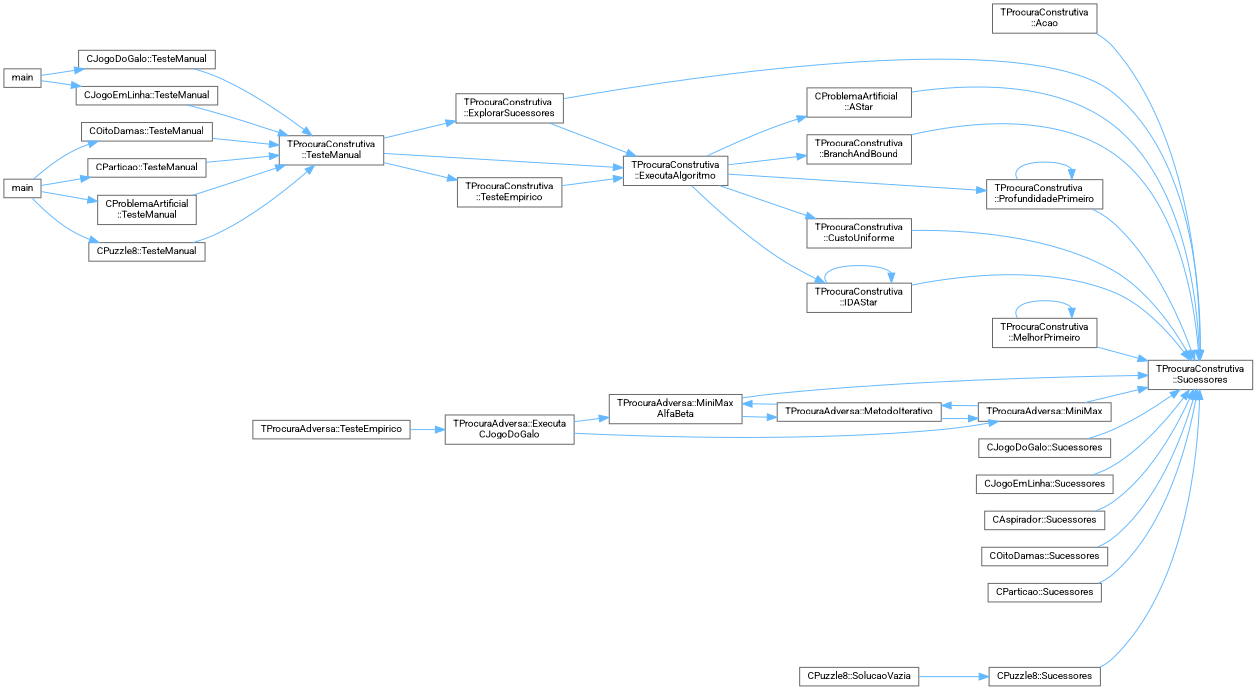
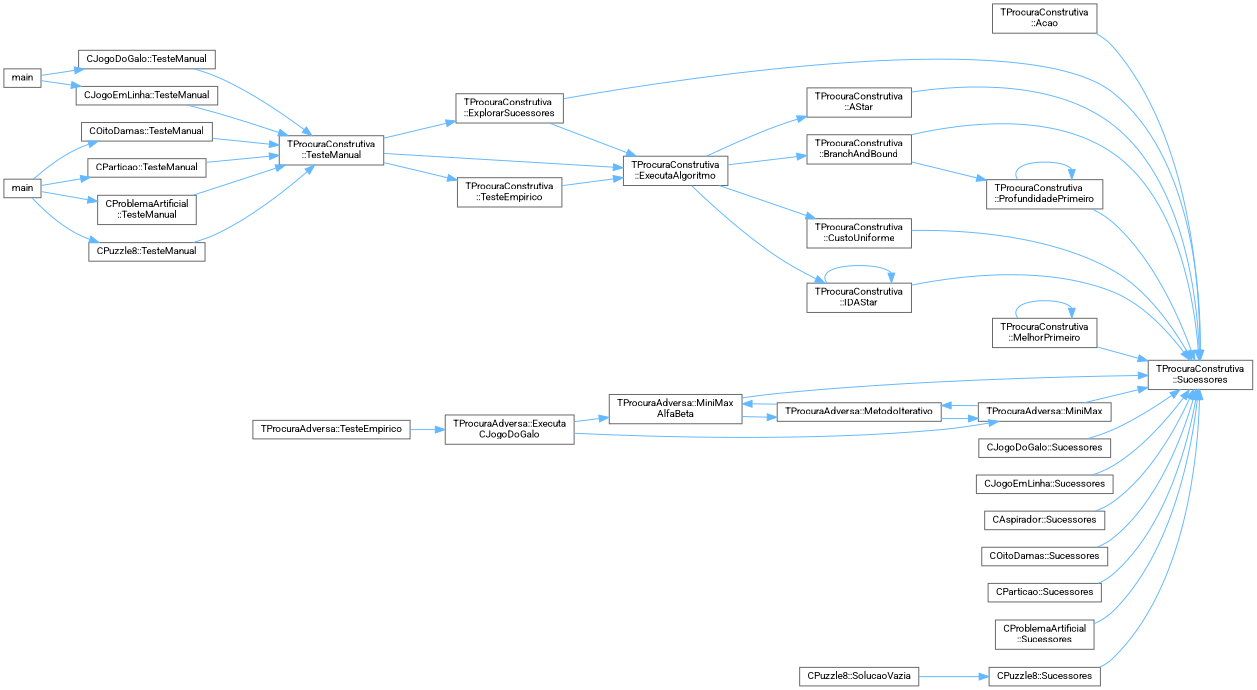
(859, 103) -> (859, 103)
(852, 182) -> (944, 170)
none -> (1045, 635)
